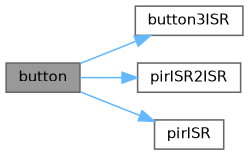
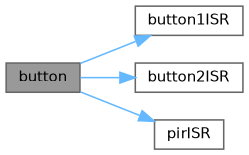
(189, 21) -> (189, 21)
(189, 78) -> (189, 78)
